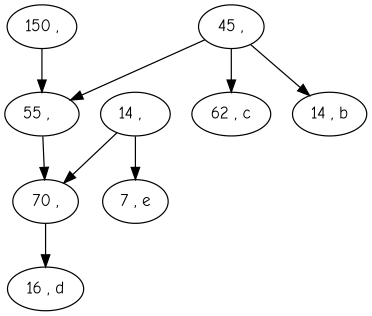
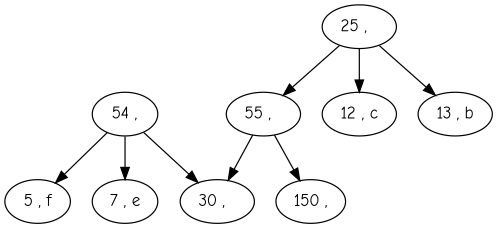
(231, 27) -> (359, 27)
(42, 64) -> (284, 153)
(135, 114) -> (125, 114)
(231, 114) -> (359, 114)
(330, 114) -> (455, 114)
none -> (38, 202)
(46, 202) -> (217, 202)
(46, 289) -> none
